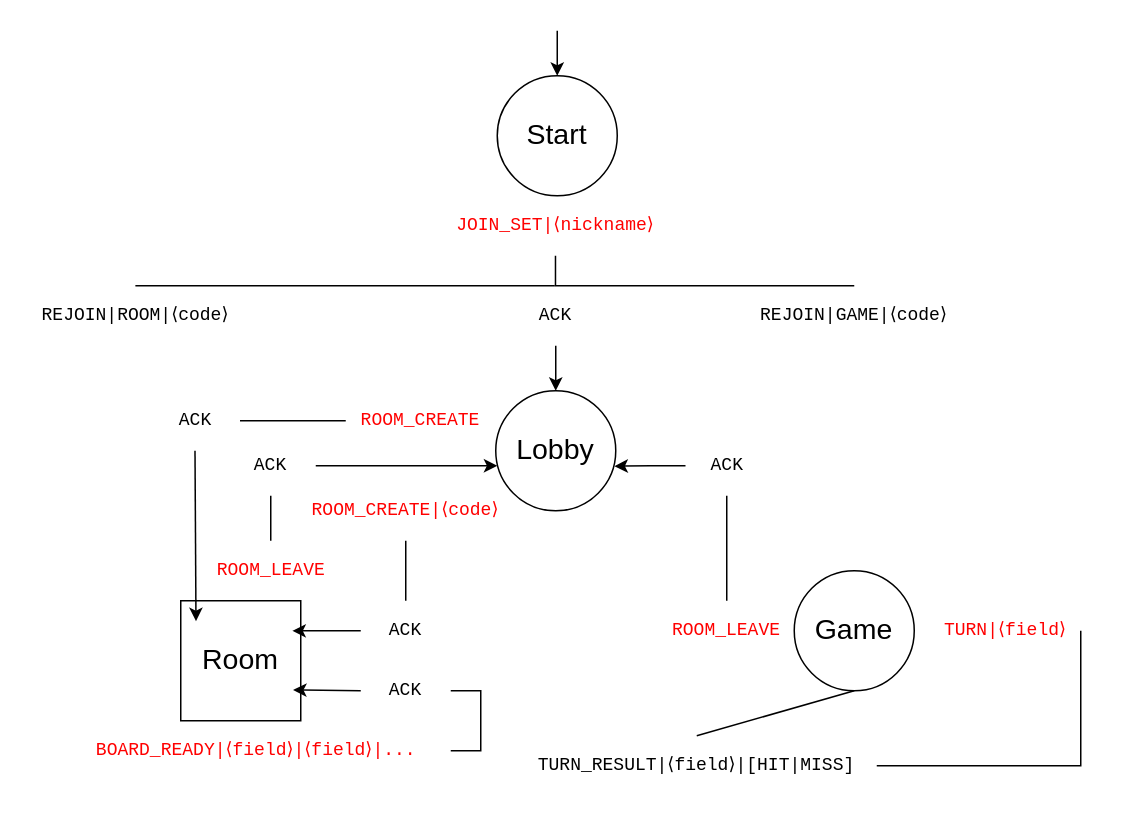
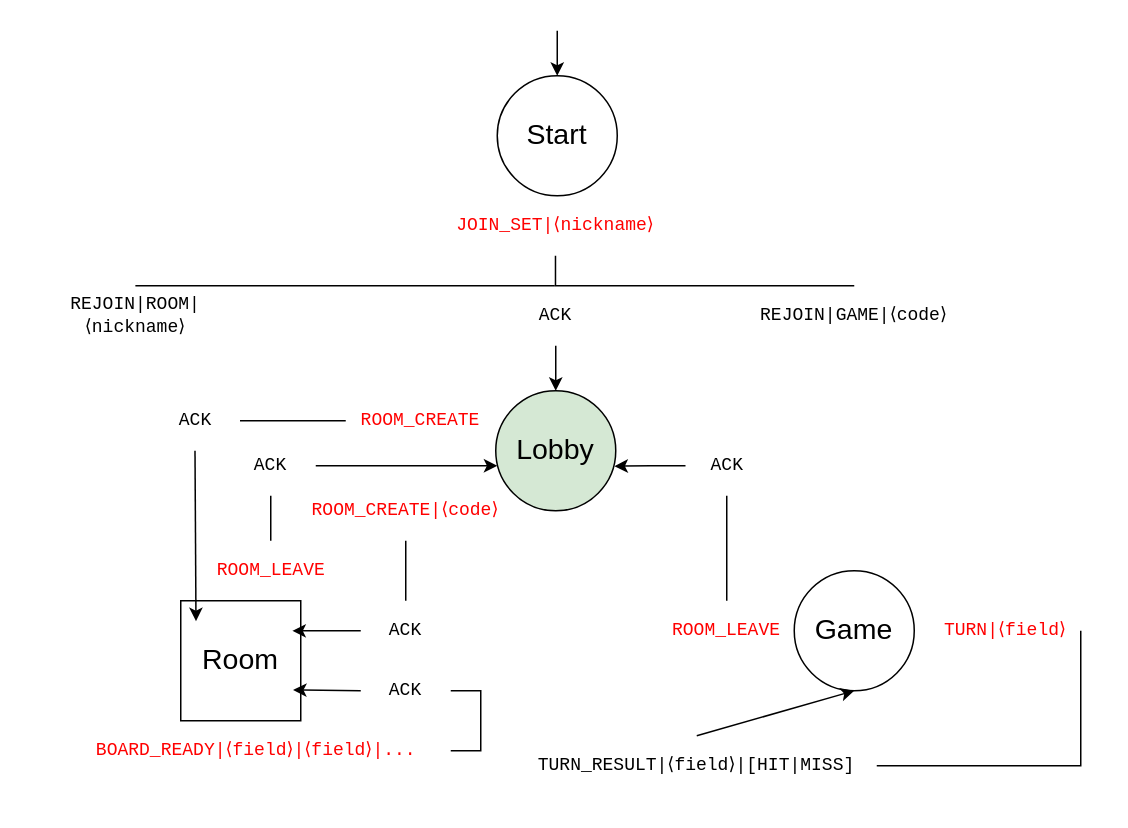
(136, 316) -> (136, 316)
(556, 451) -> (556, 451)
(847, 693) -> (843, 694)
